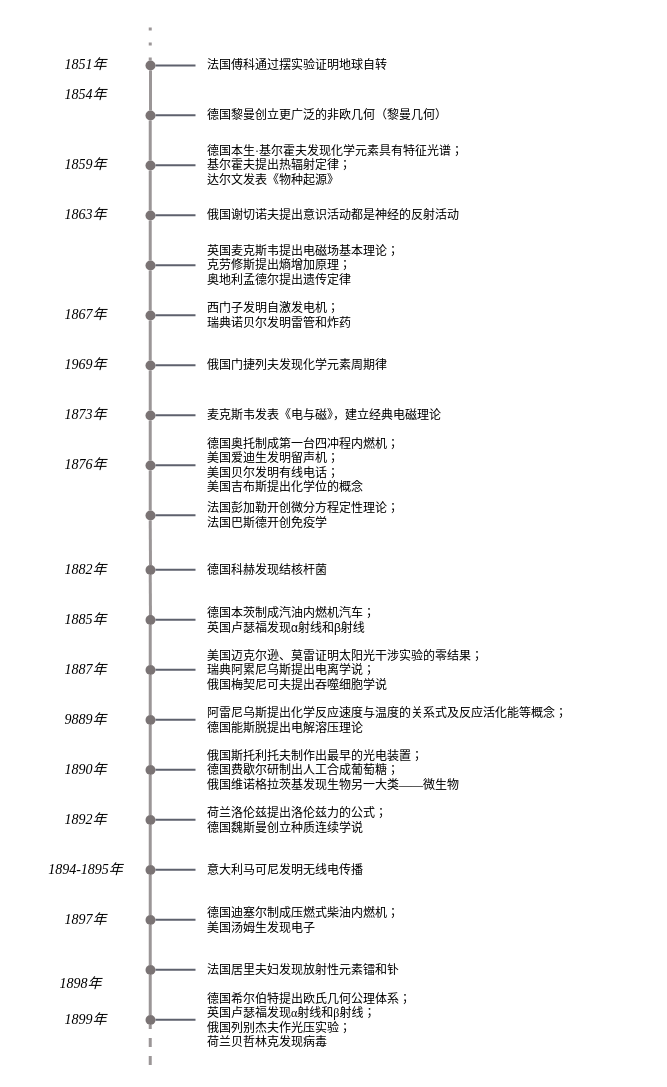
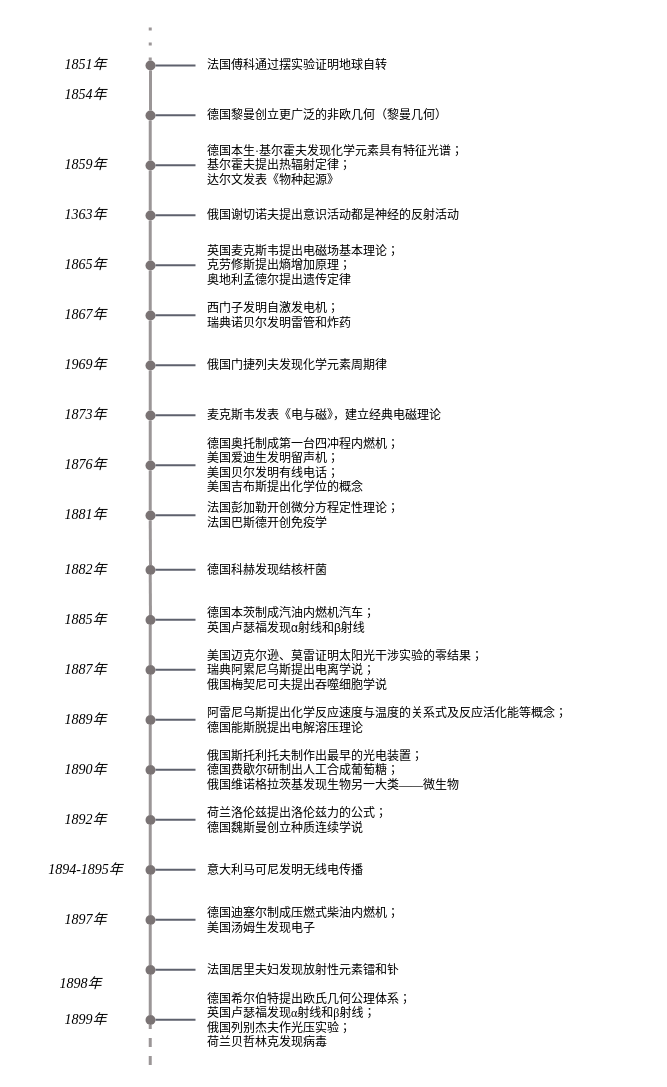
(86, 216) -> (86, 216)
none -> (86, 266)
none -> (86, 515)
(86, 721) -> (86, 721)
